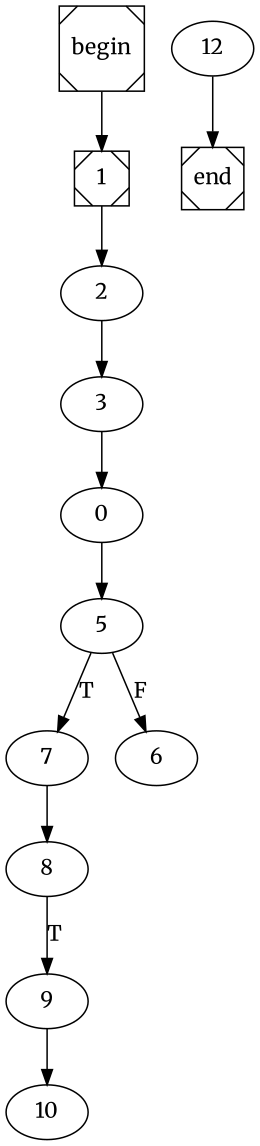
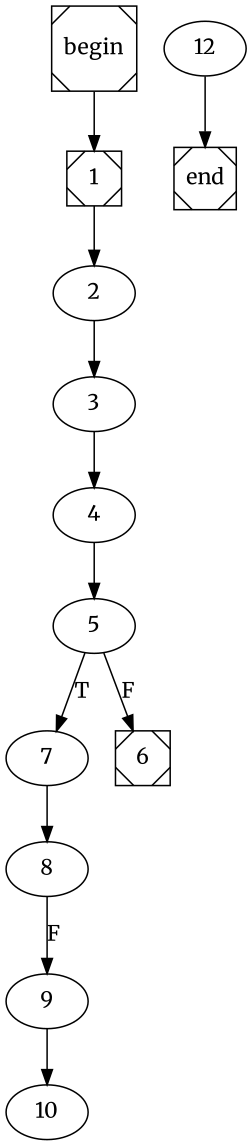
(102, 515) -> (94, 515)
(157, 758) -> (143, 758)
(55, 935) -> (54, 935)
